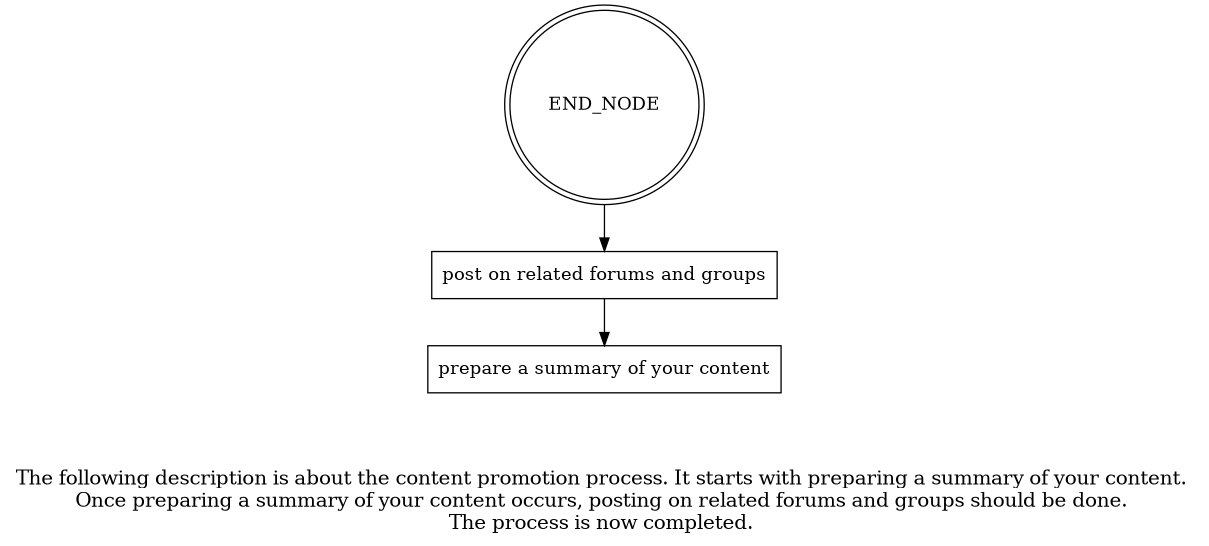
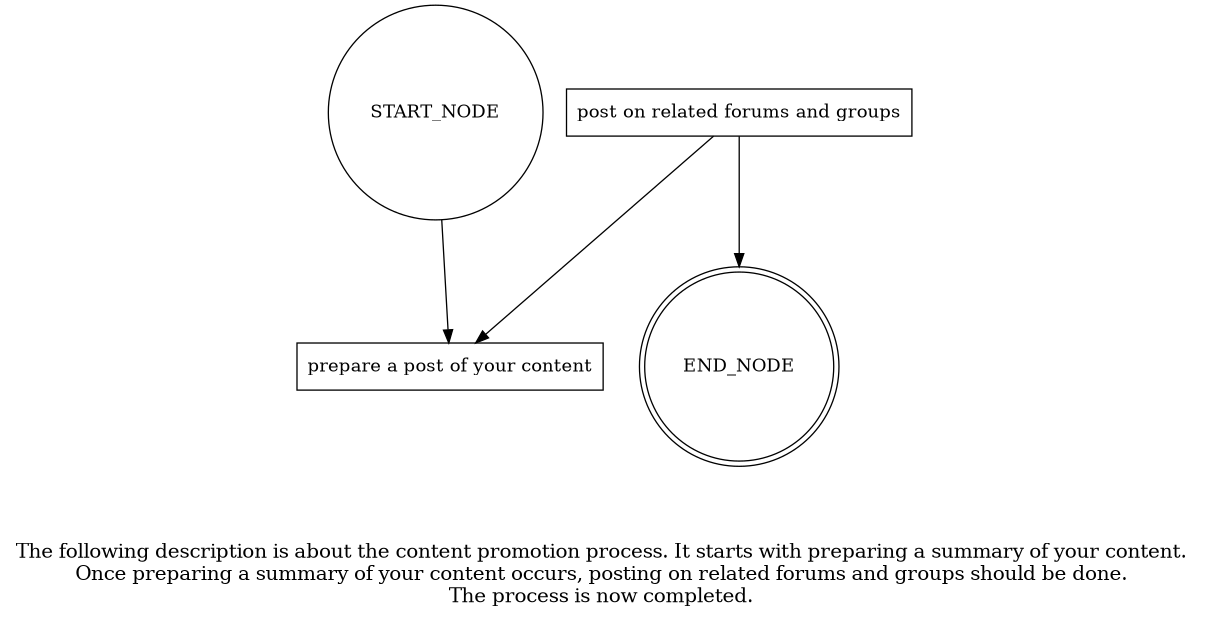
none -> (436, 113)
(604, 221) -> (739, 195)
(604, 369) -> (450, 367)
